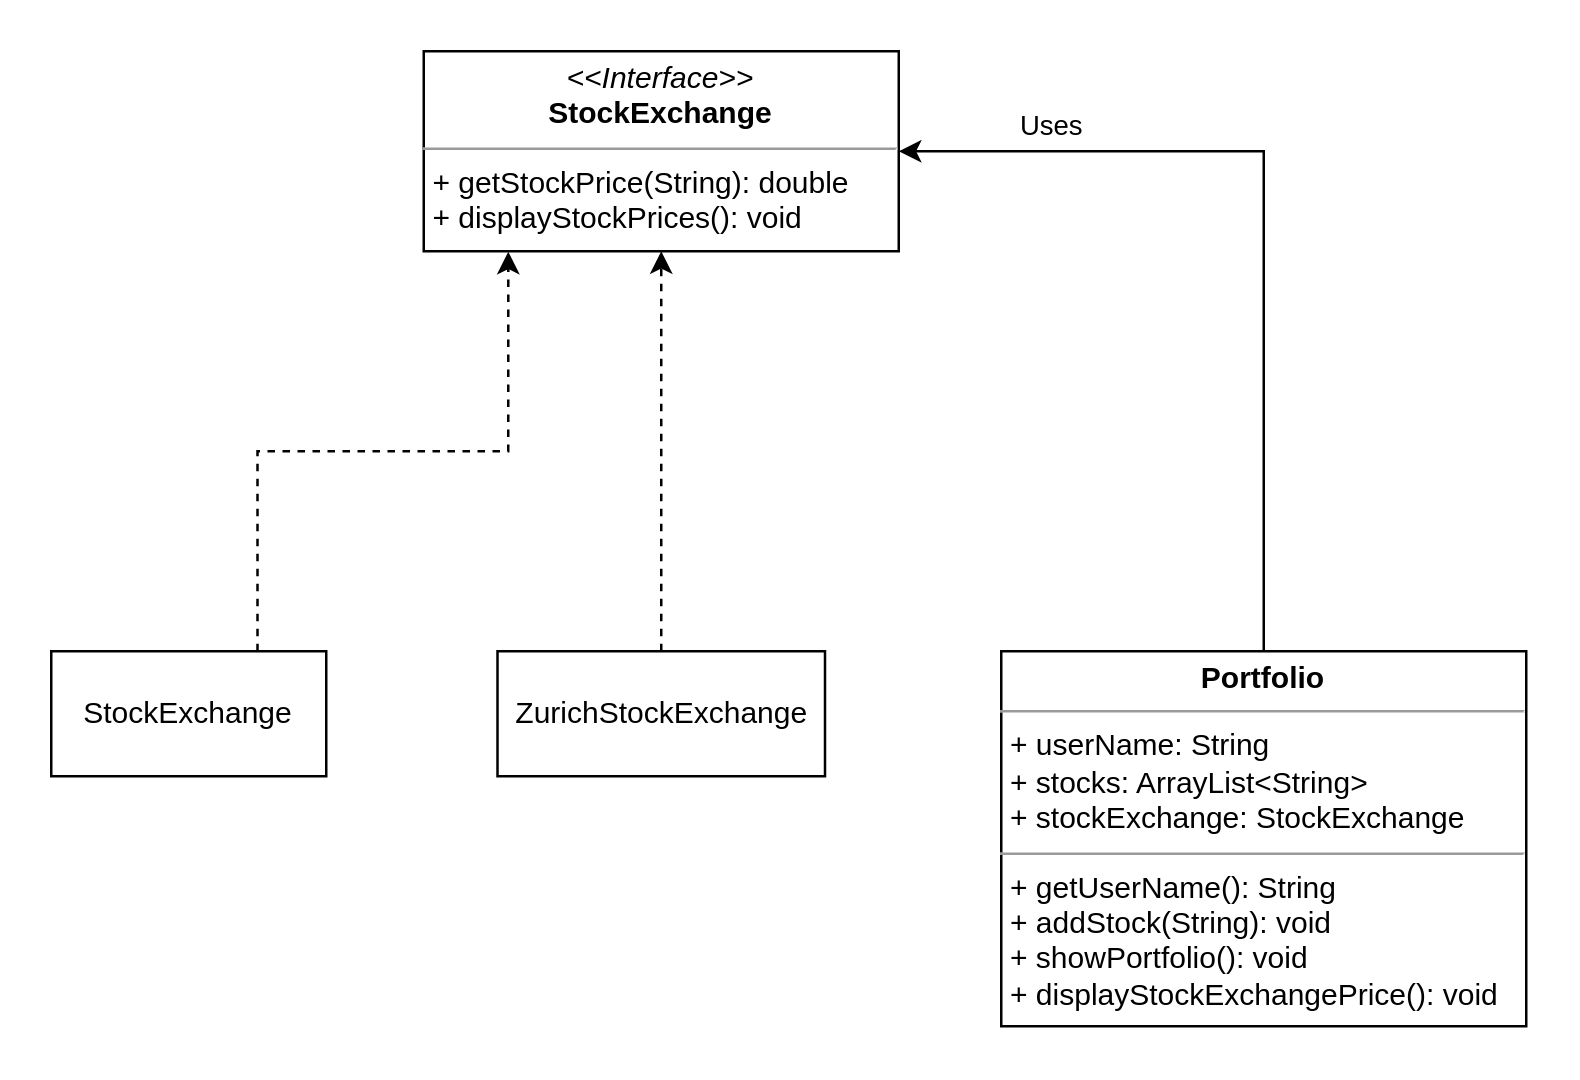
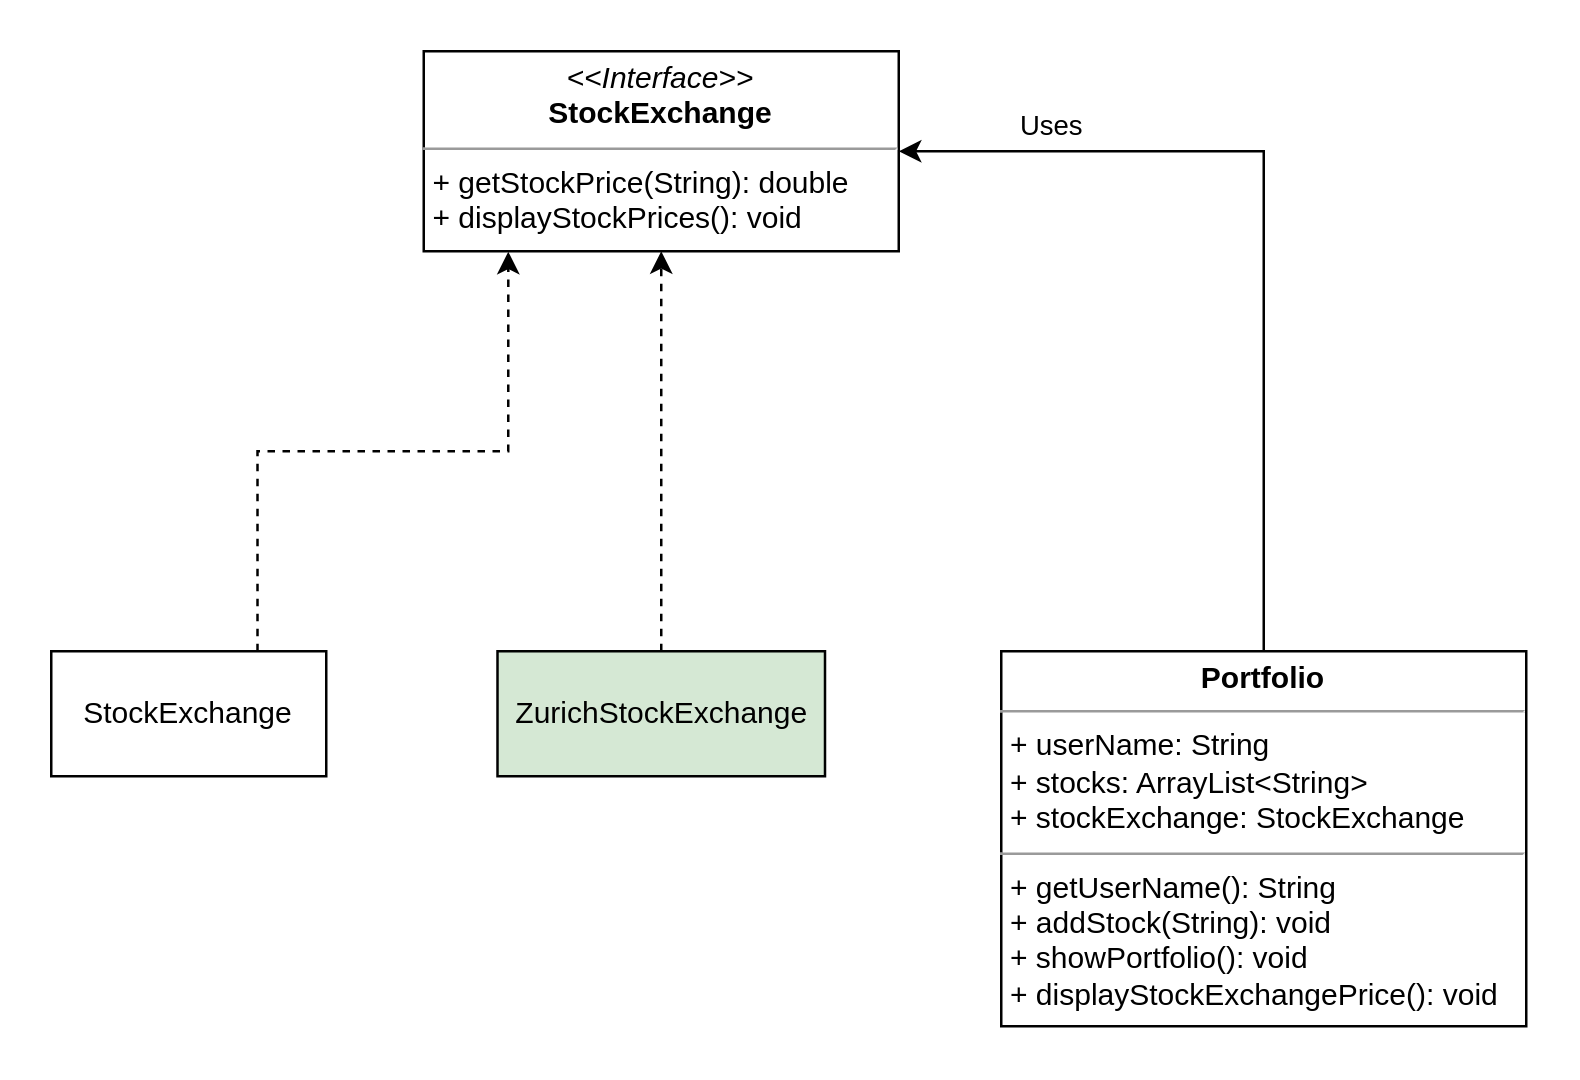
(661, 714) -> (661, 714)
